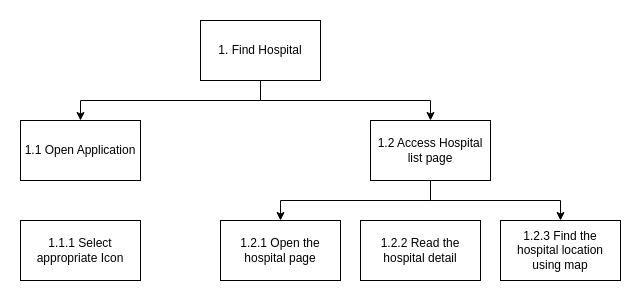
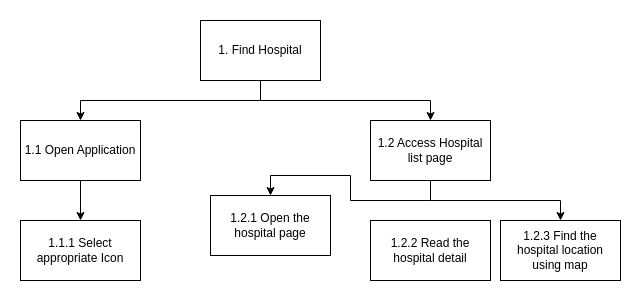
none -> (81, 197)
(281, 251) -> (271, 226)
(421, 251) -> (431, 251)
